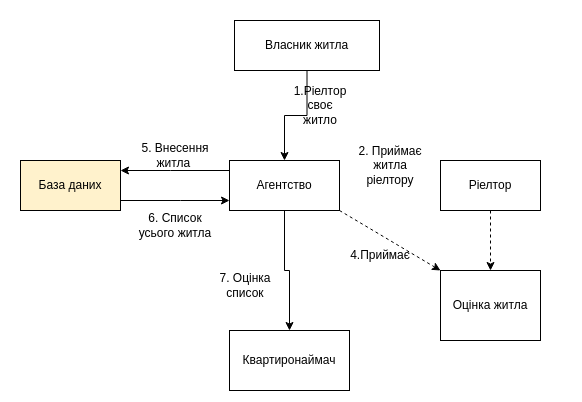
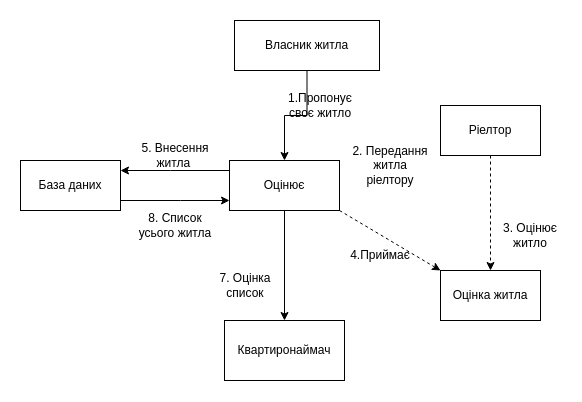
(321, 106) -> (321, 106)
(391, 166) -> (391, 166)
(71, 186) -> (71, 186)
(285, 186) -> (285, 186)
(491, 186) -> (491, 131)
(176, 226) -> (176, 226)
none -> (531, 236)
(491, 306) -> (491, 296)
(290, 361) -> (285, 351)
